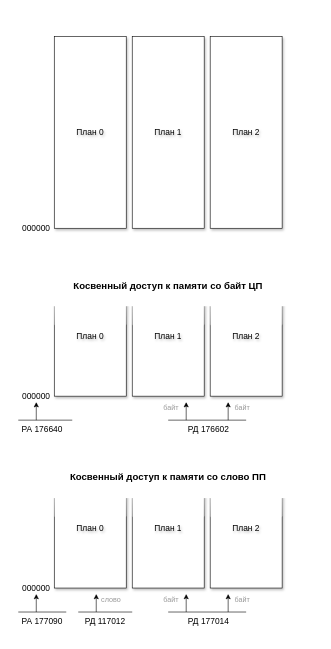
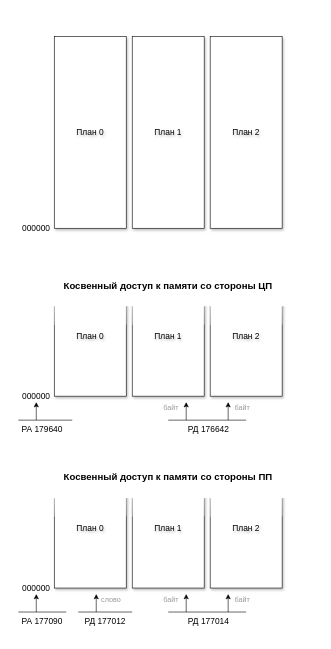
(168, 285) -> (168, 285)
(42, 429) -> (42, 429)
(209, 429) -> (209, 429)
(168, 477) -> (168, 477)
(105, 621) -> (105, 621)
